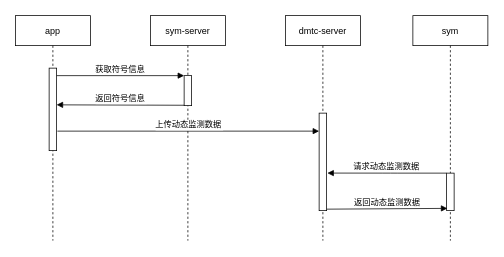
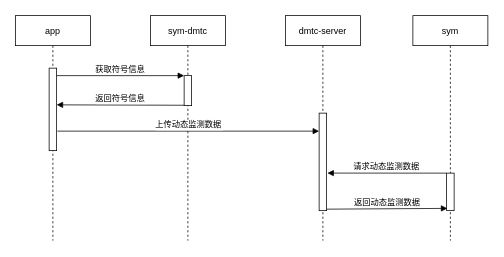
(188, 31) -> (188, 31)
